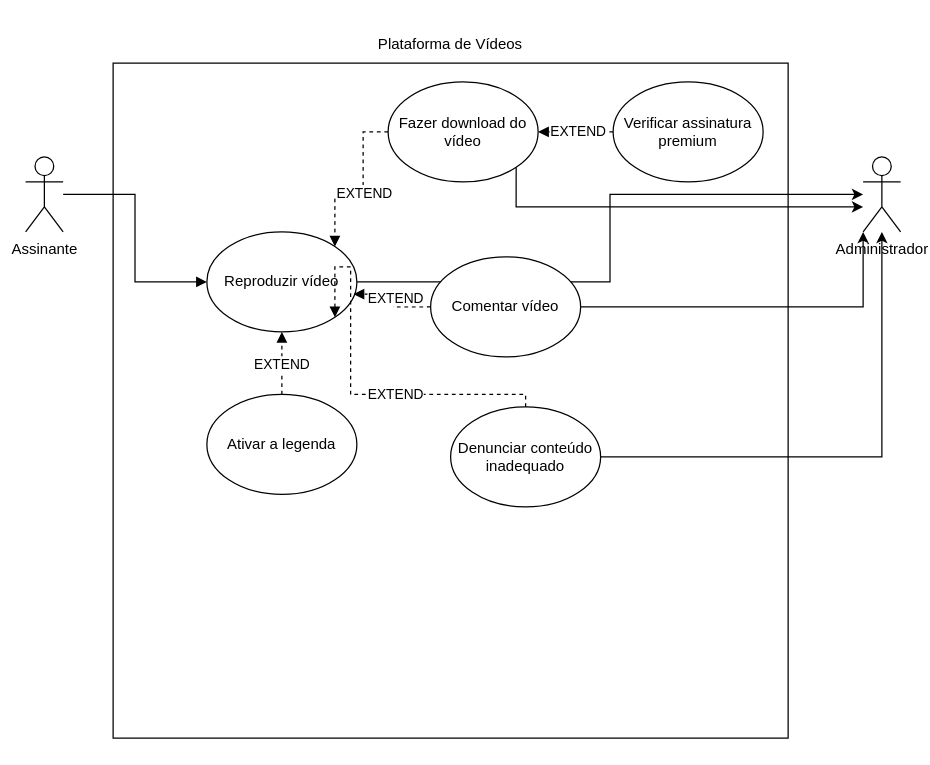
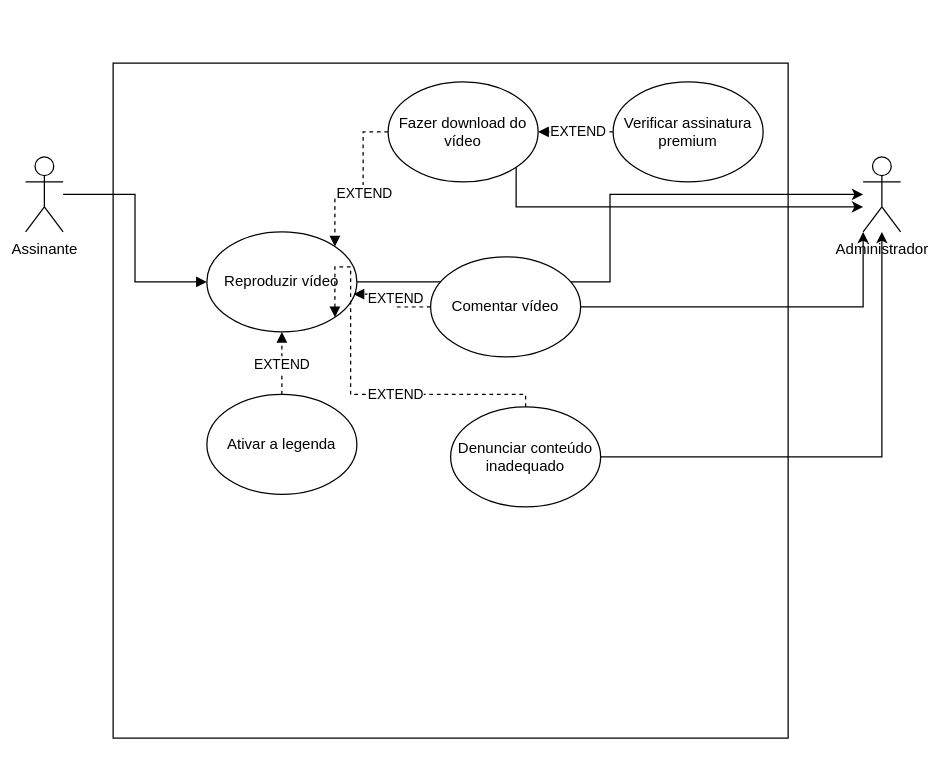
(451, 44) -> none
